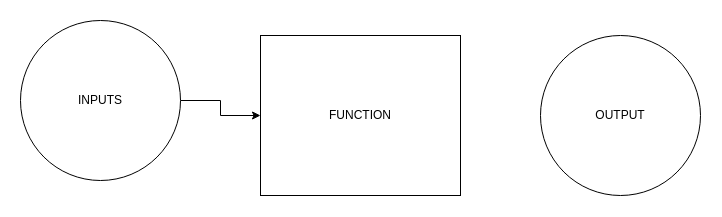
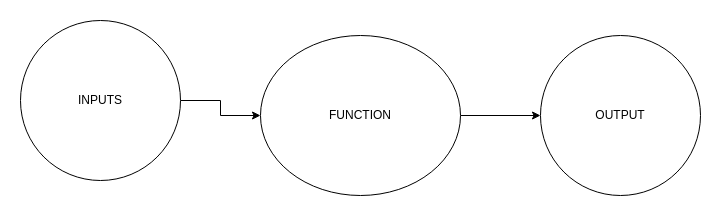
(361, 116) -> (361, 116)
none -> (497, 116)
